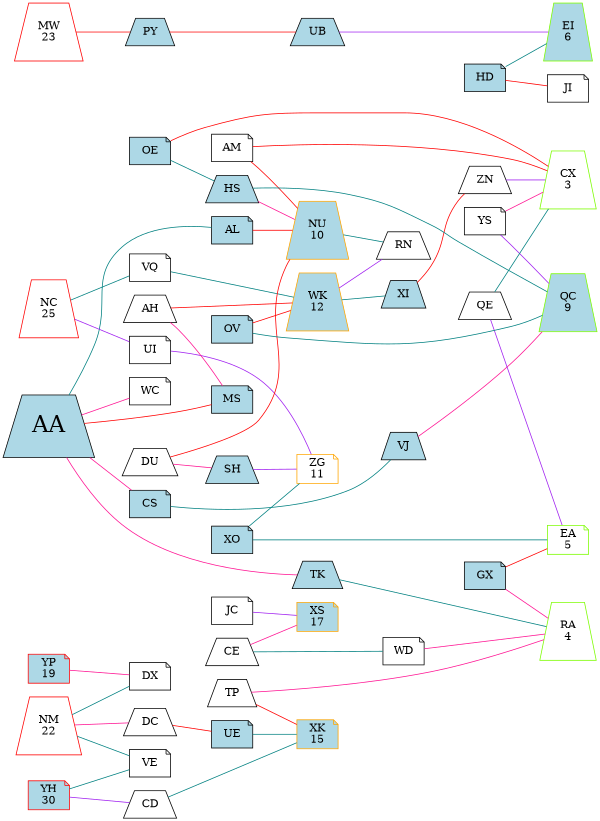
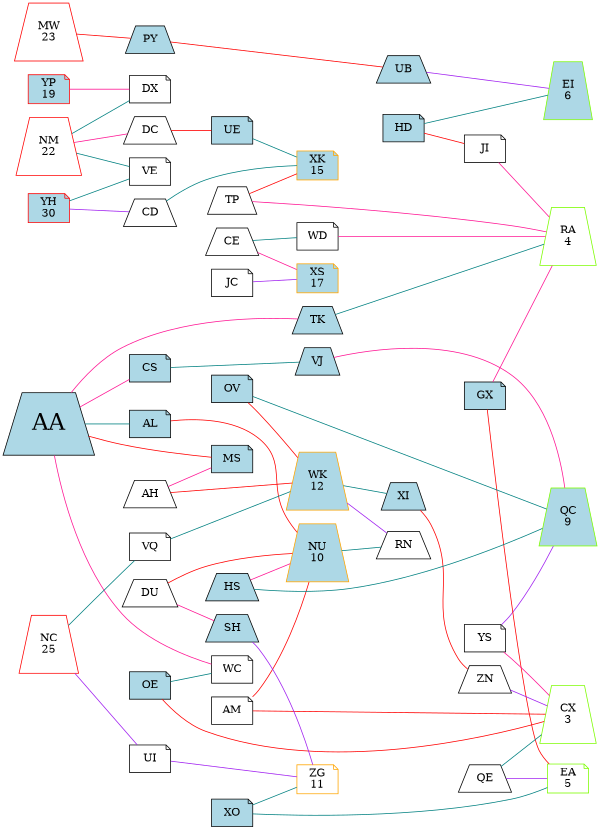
(192, 171) -> (191, 677)
none -> (524, 190)
